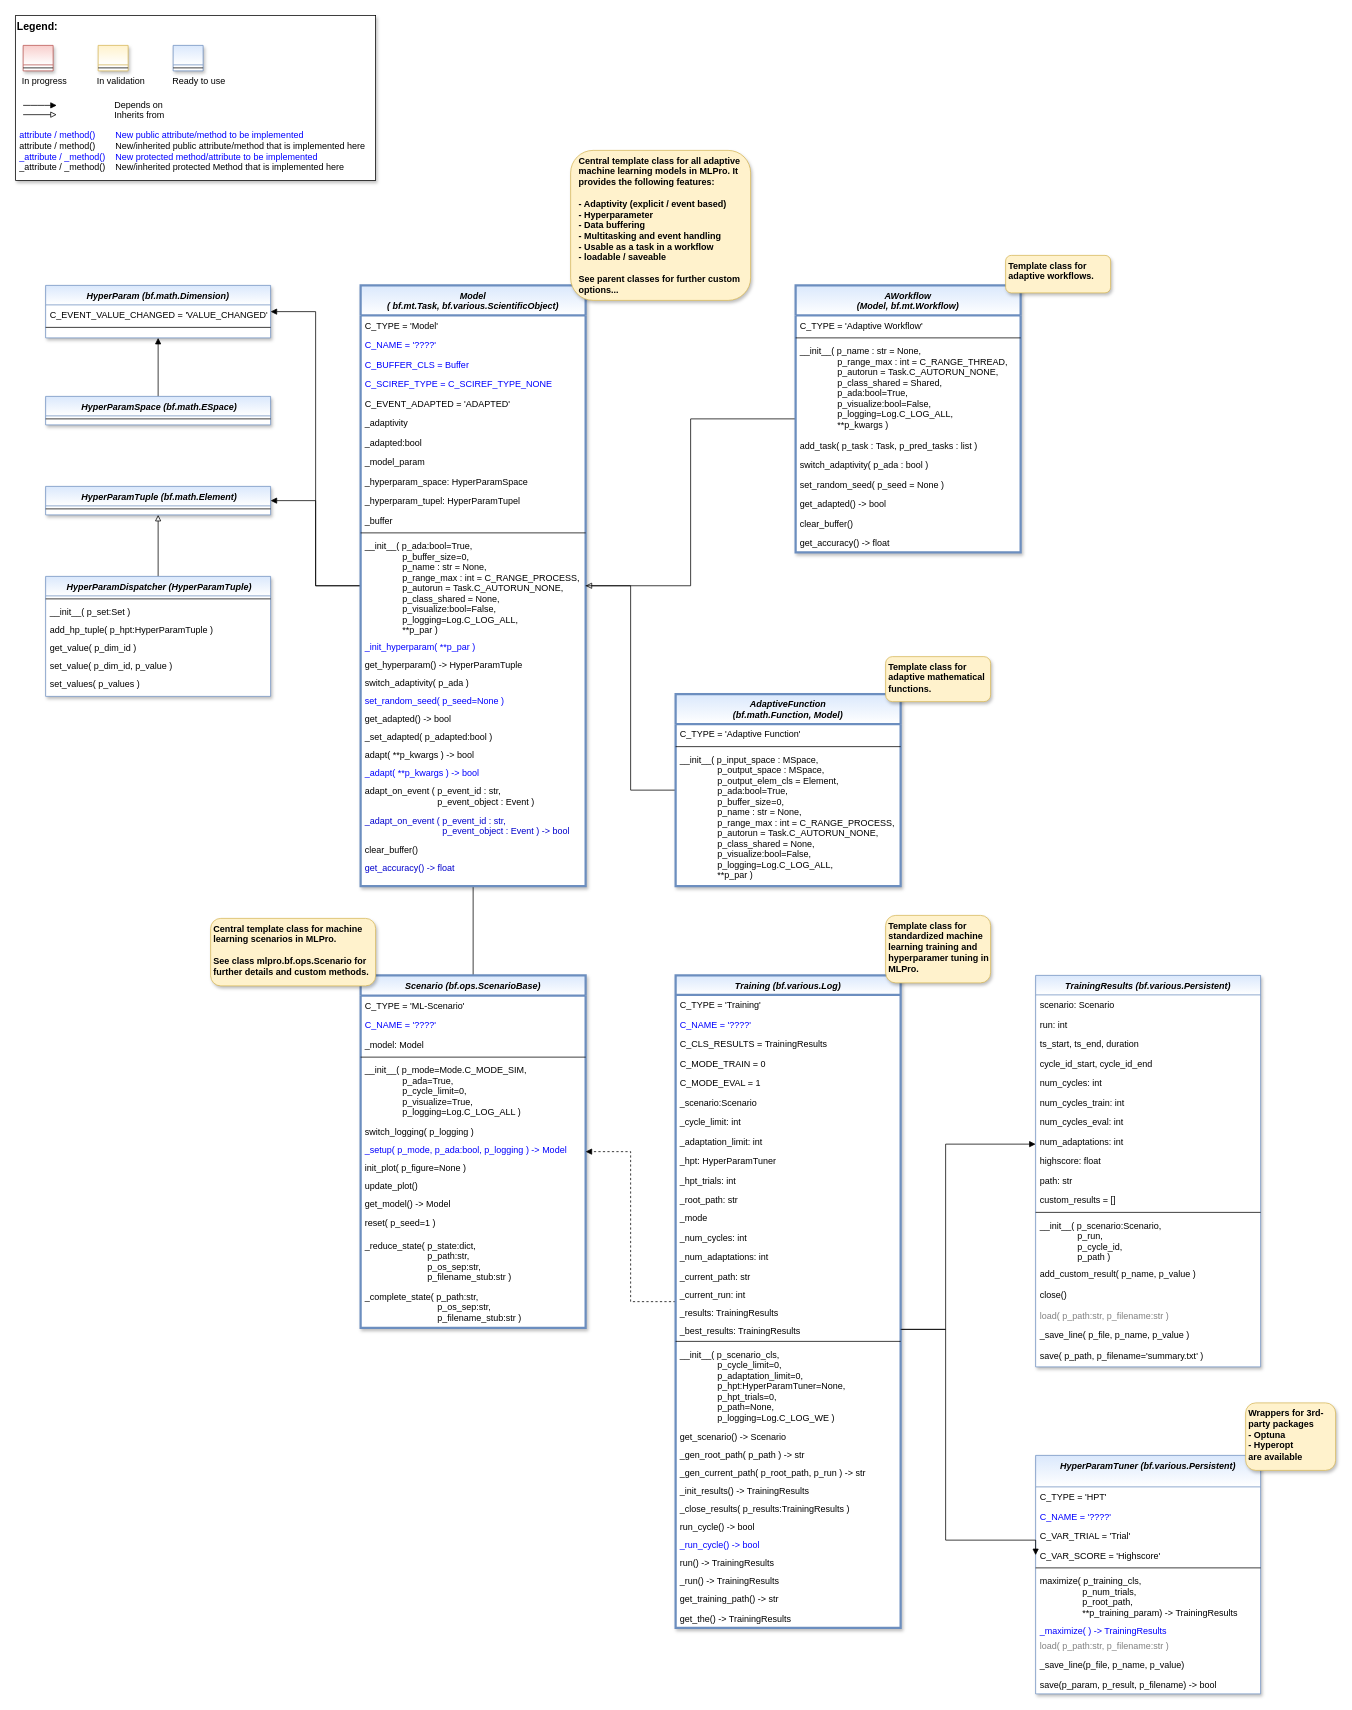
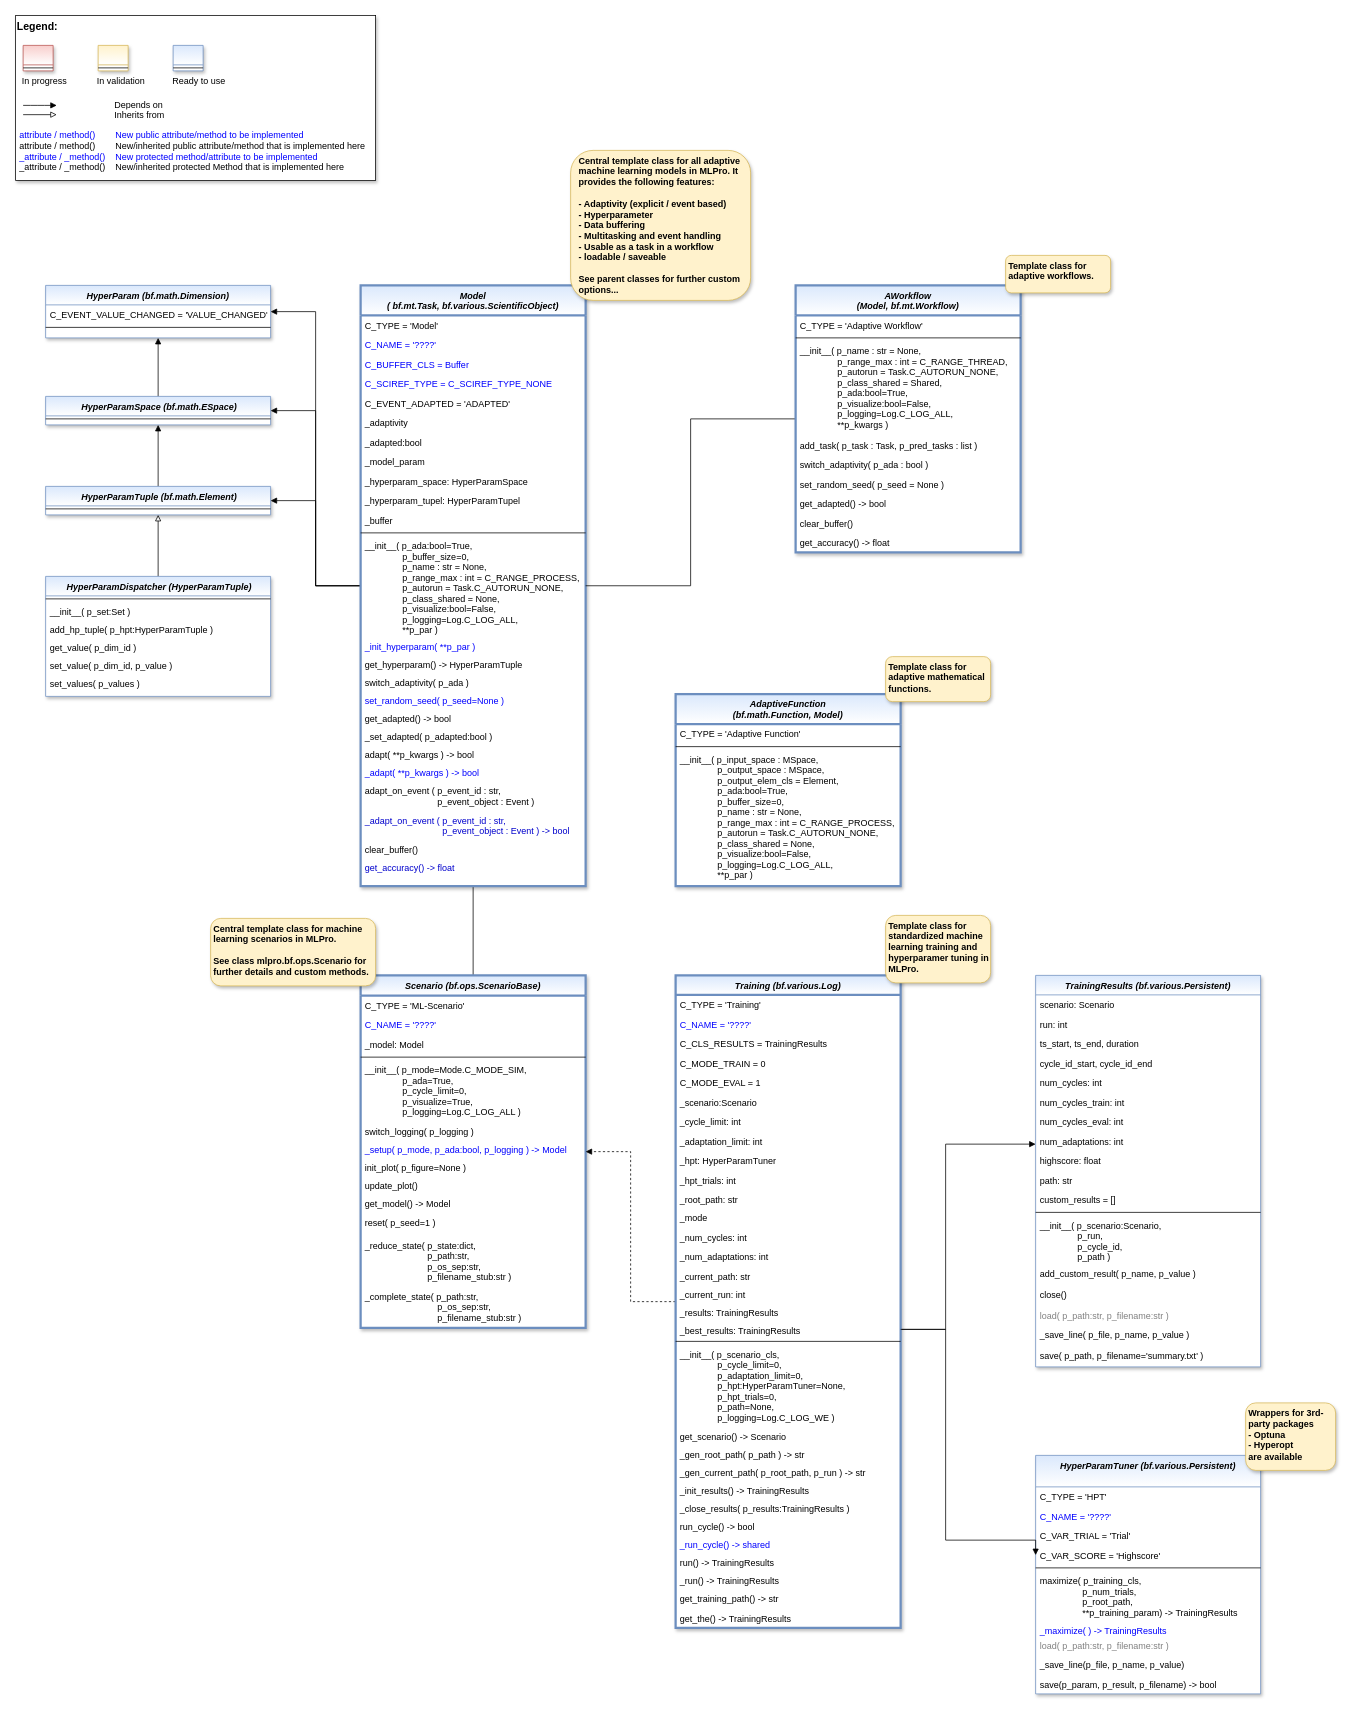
none -> (295, 411)
none -> (158, 432)
(630, 711) -> none
(725, 1545) -> (731, 1545)
